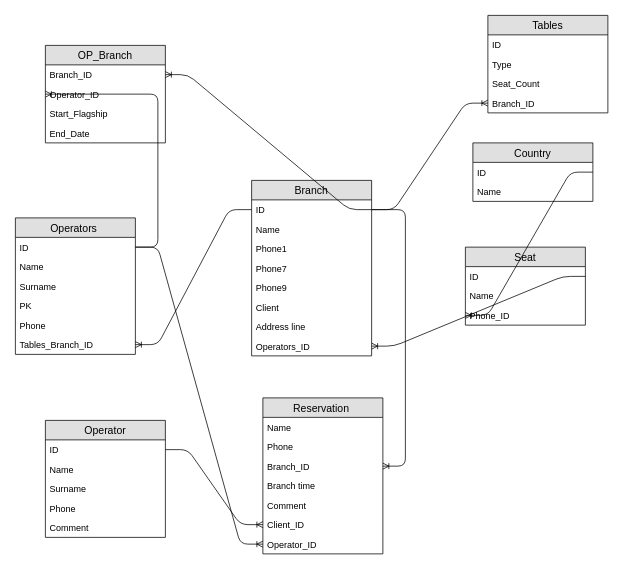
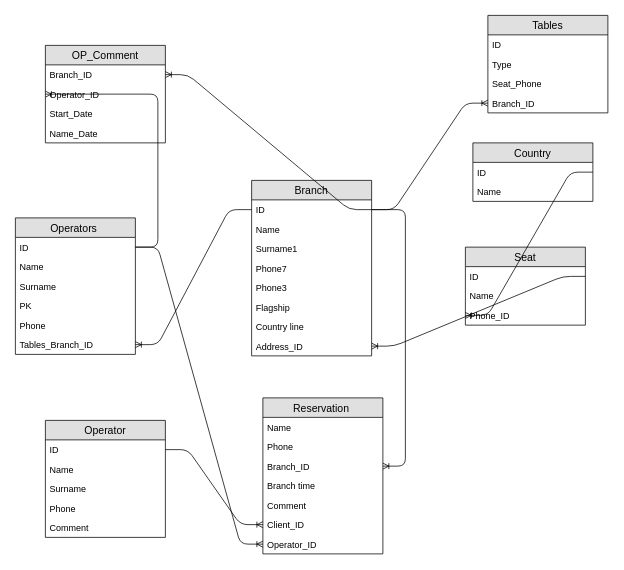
(105, 56) -> (105, 56)
(517, 84) -> (517, 84)
(82, 114) -> (75, 114)
(70, 134) -> (72, 134)
(271, 249) -> (276, 249)
(271, 288) -> (271, 288)
(269, 308) -> (274, 308)
(282, 327) -> (282, 327)
(286, 347) -> (281, 347)
